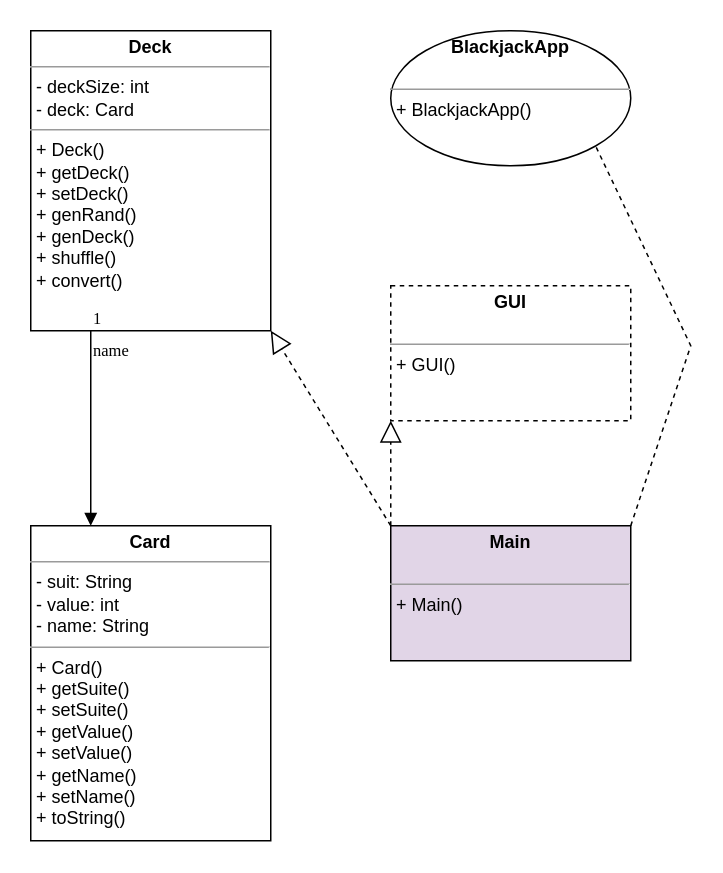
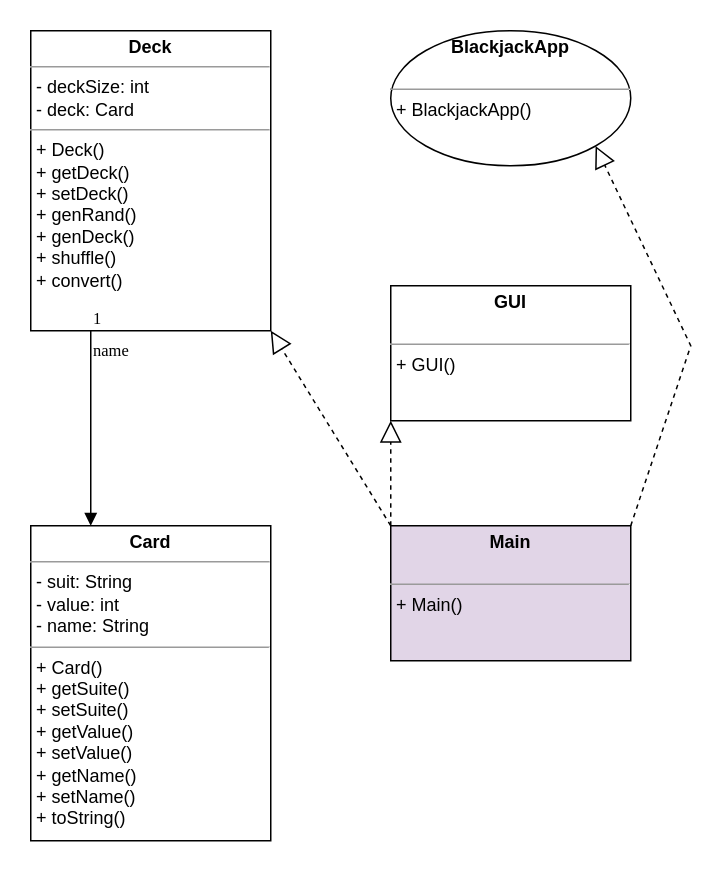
(600, 156) -> (605, 166)
(511, 353) -> (511, 353)
